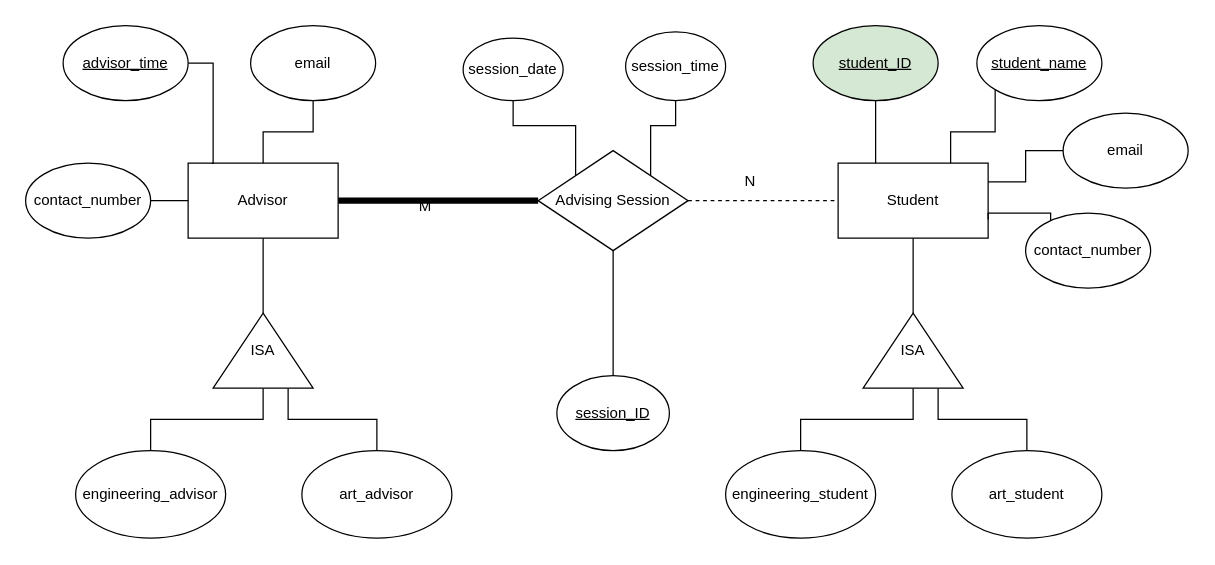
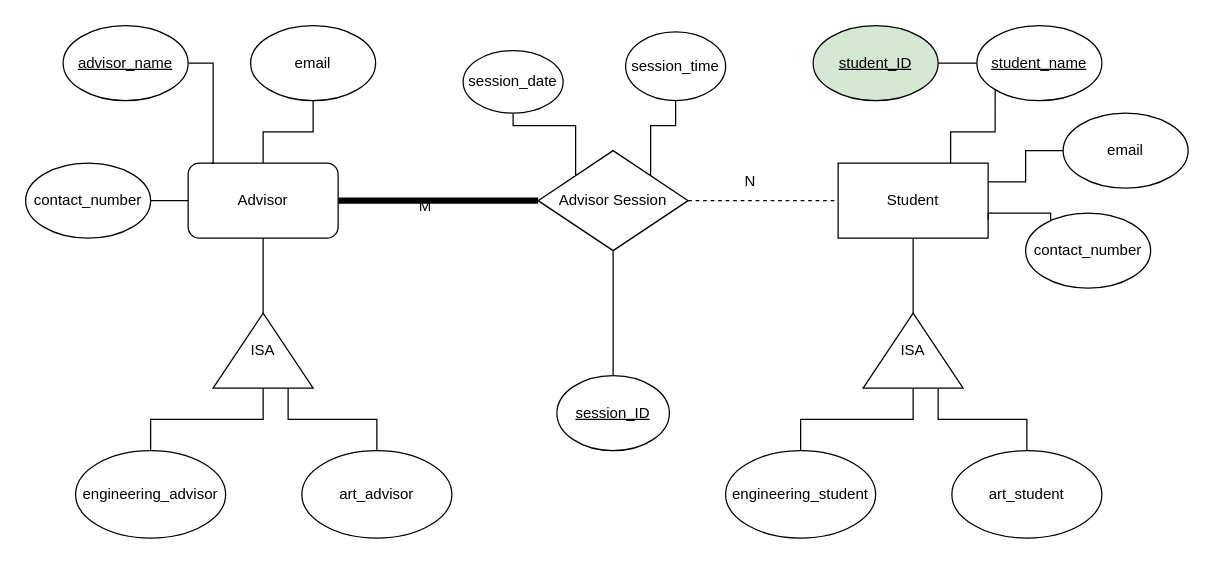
(126, 63) -> (126, 63)
(513, 69) -> (513, 82)
(876, 132) -> (958, 63)
(263, 201) -> (263, 201)
(613, 201) -> (613, 201)
